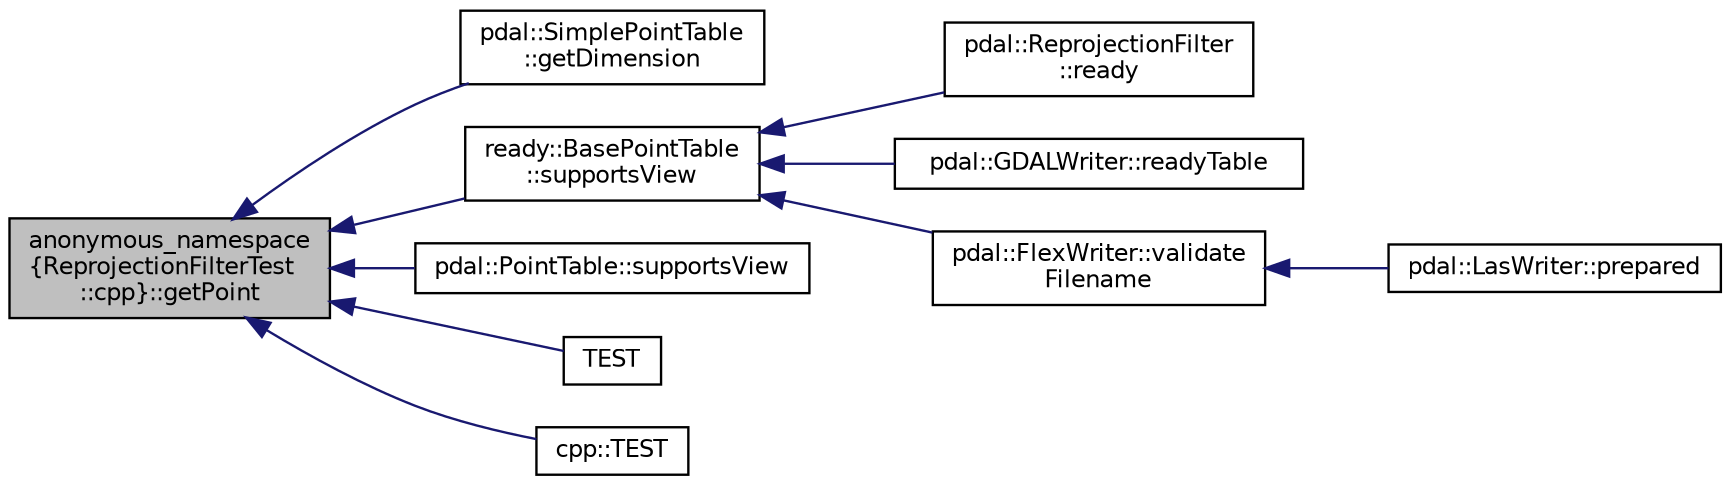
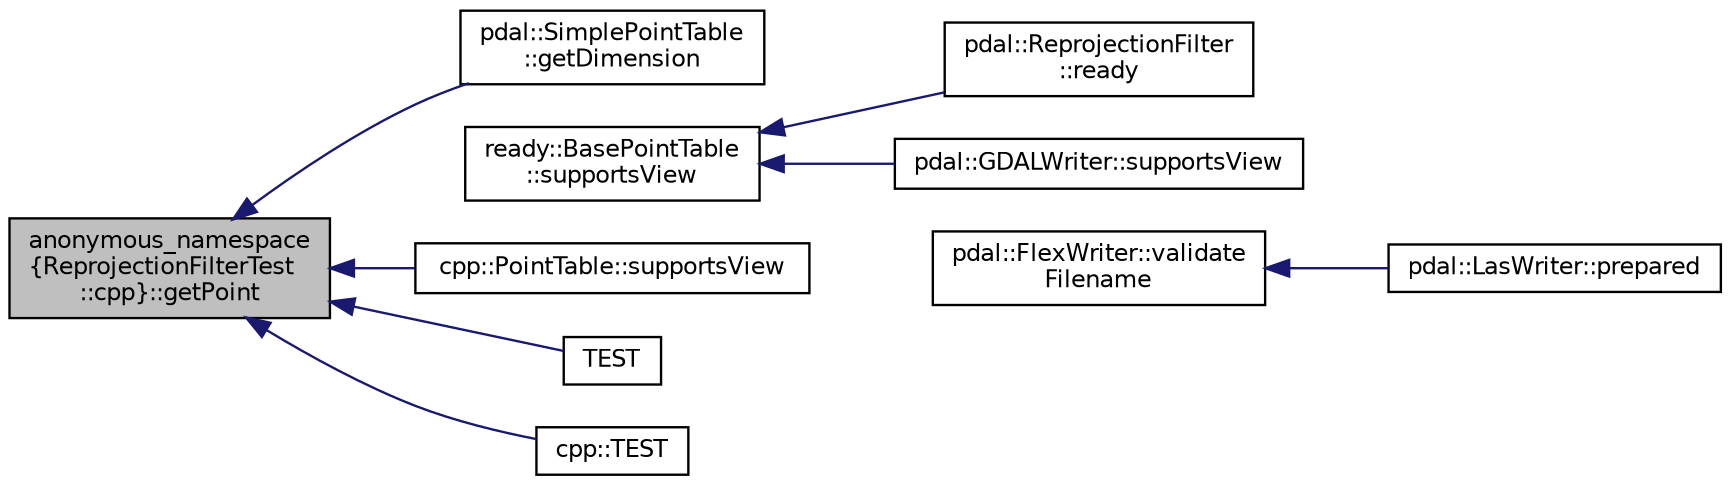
(1099, 164) -> (1099, 164)
(409, 212) -> none
(858, 216) -> none
(612, 268) -> (612, 268)
